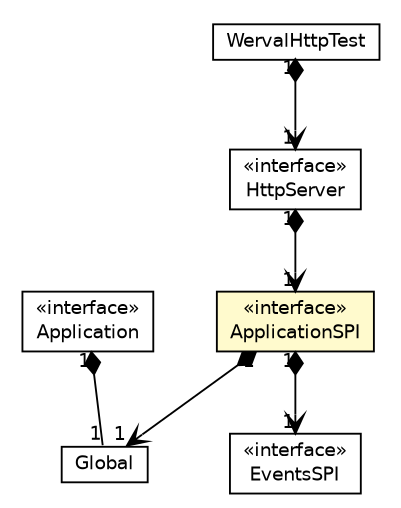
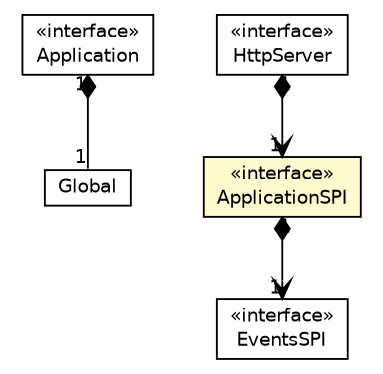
(295, 41) -> none
(190, 400) -> none
